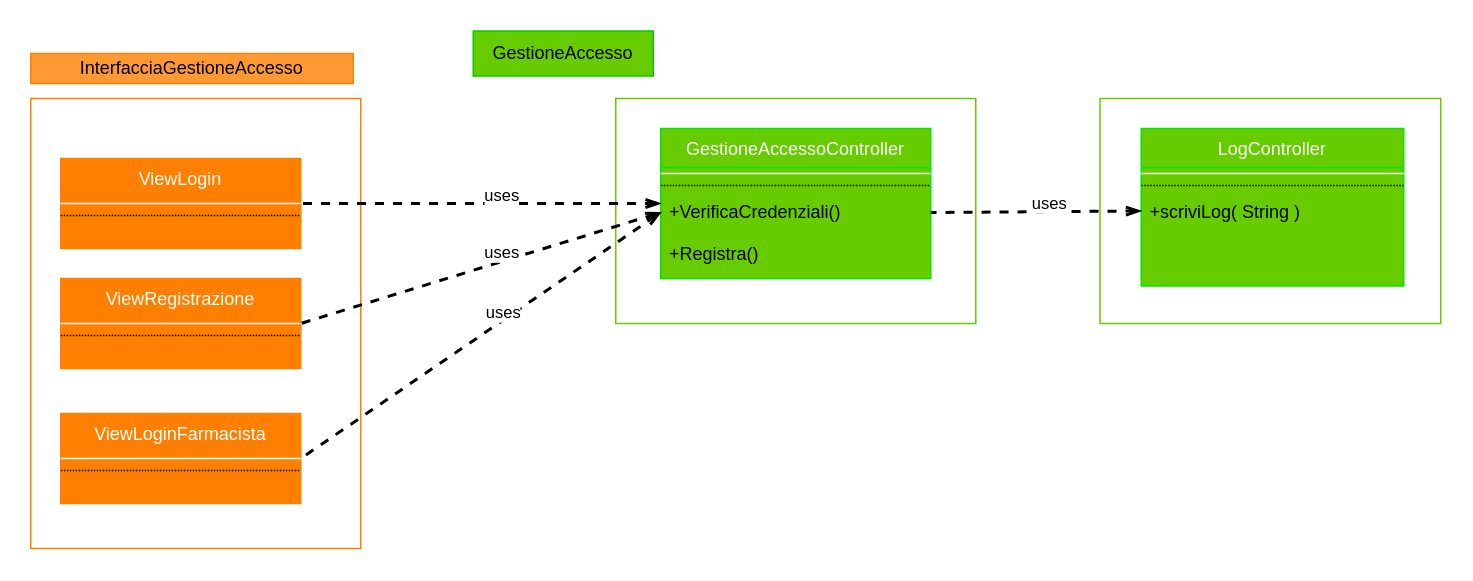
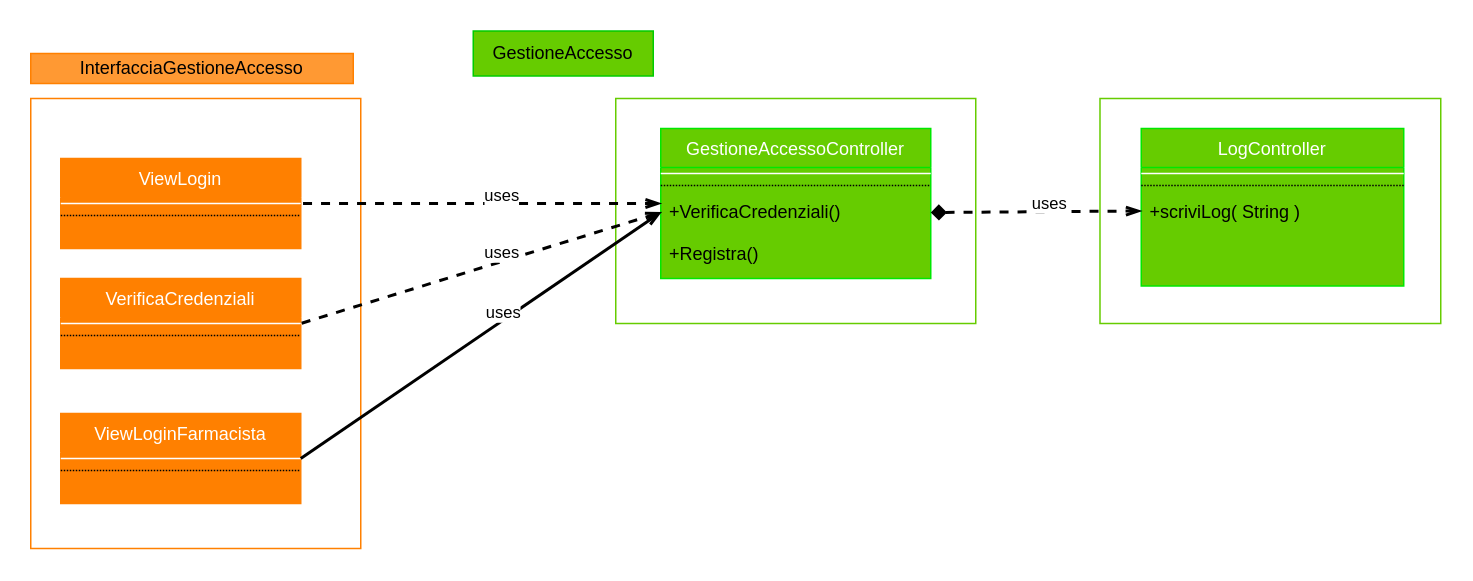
(939, 212) -> (946, 212)
(180, 299) -> (180, 299)
(401, 390) -> (401, 390)
